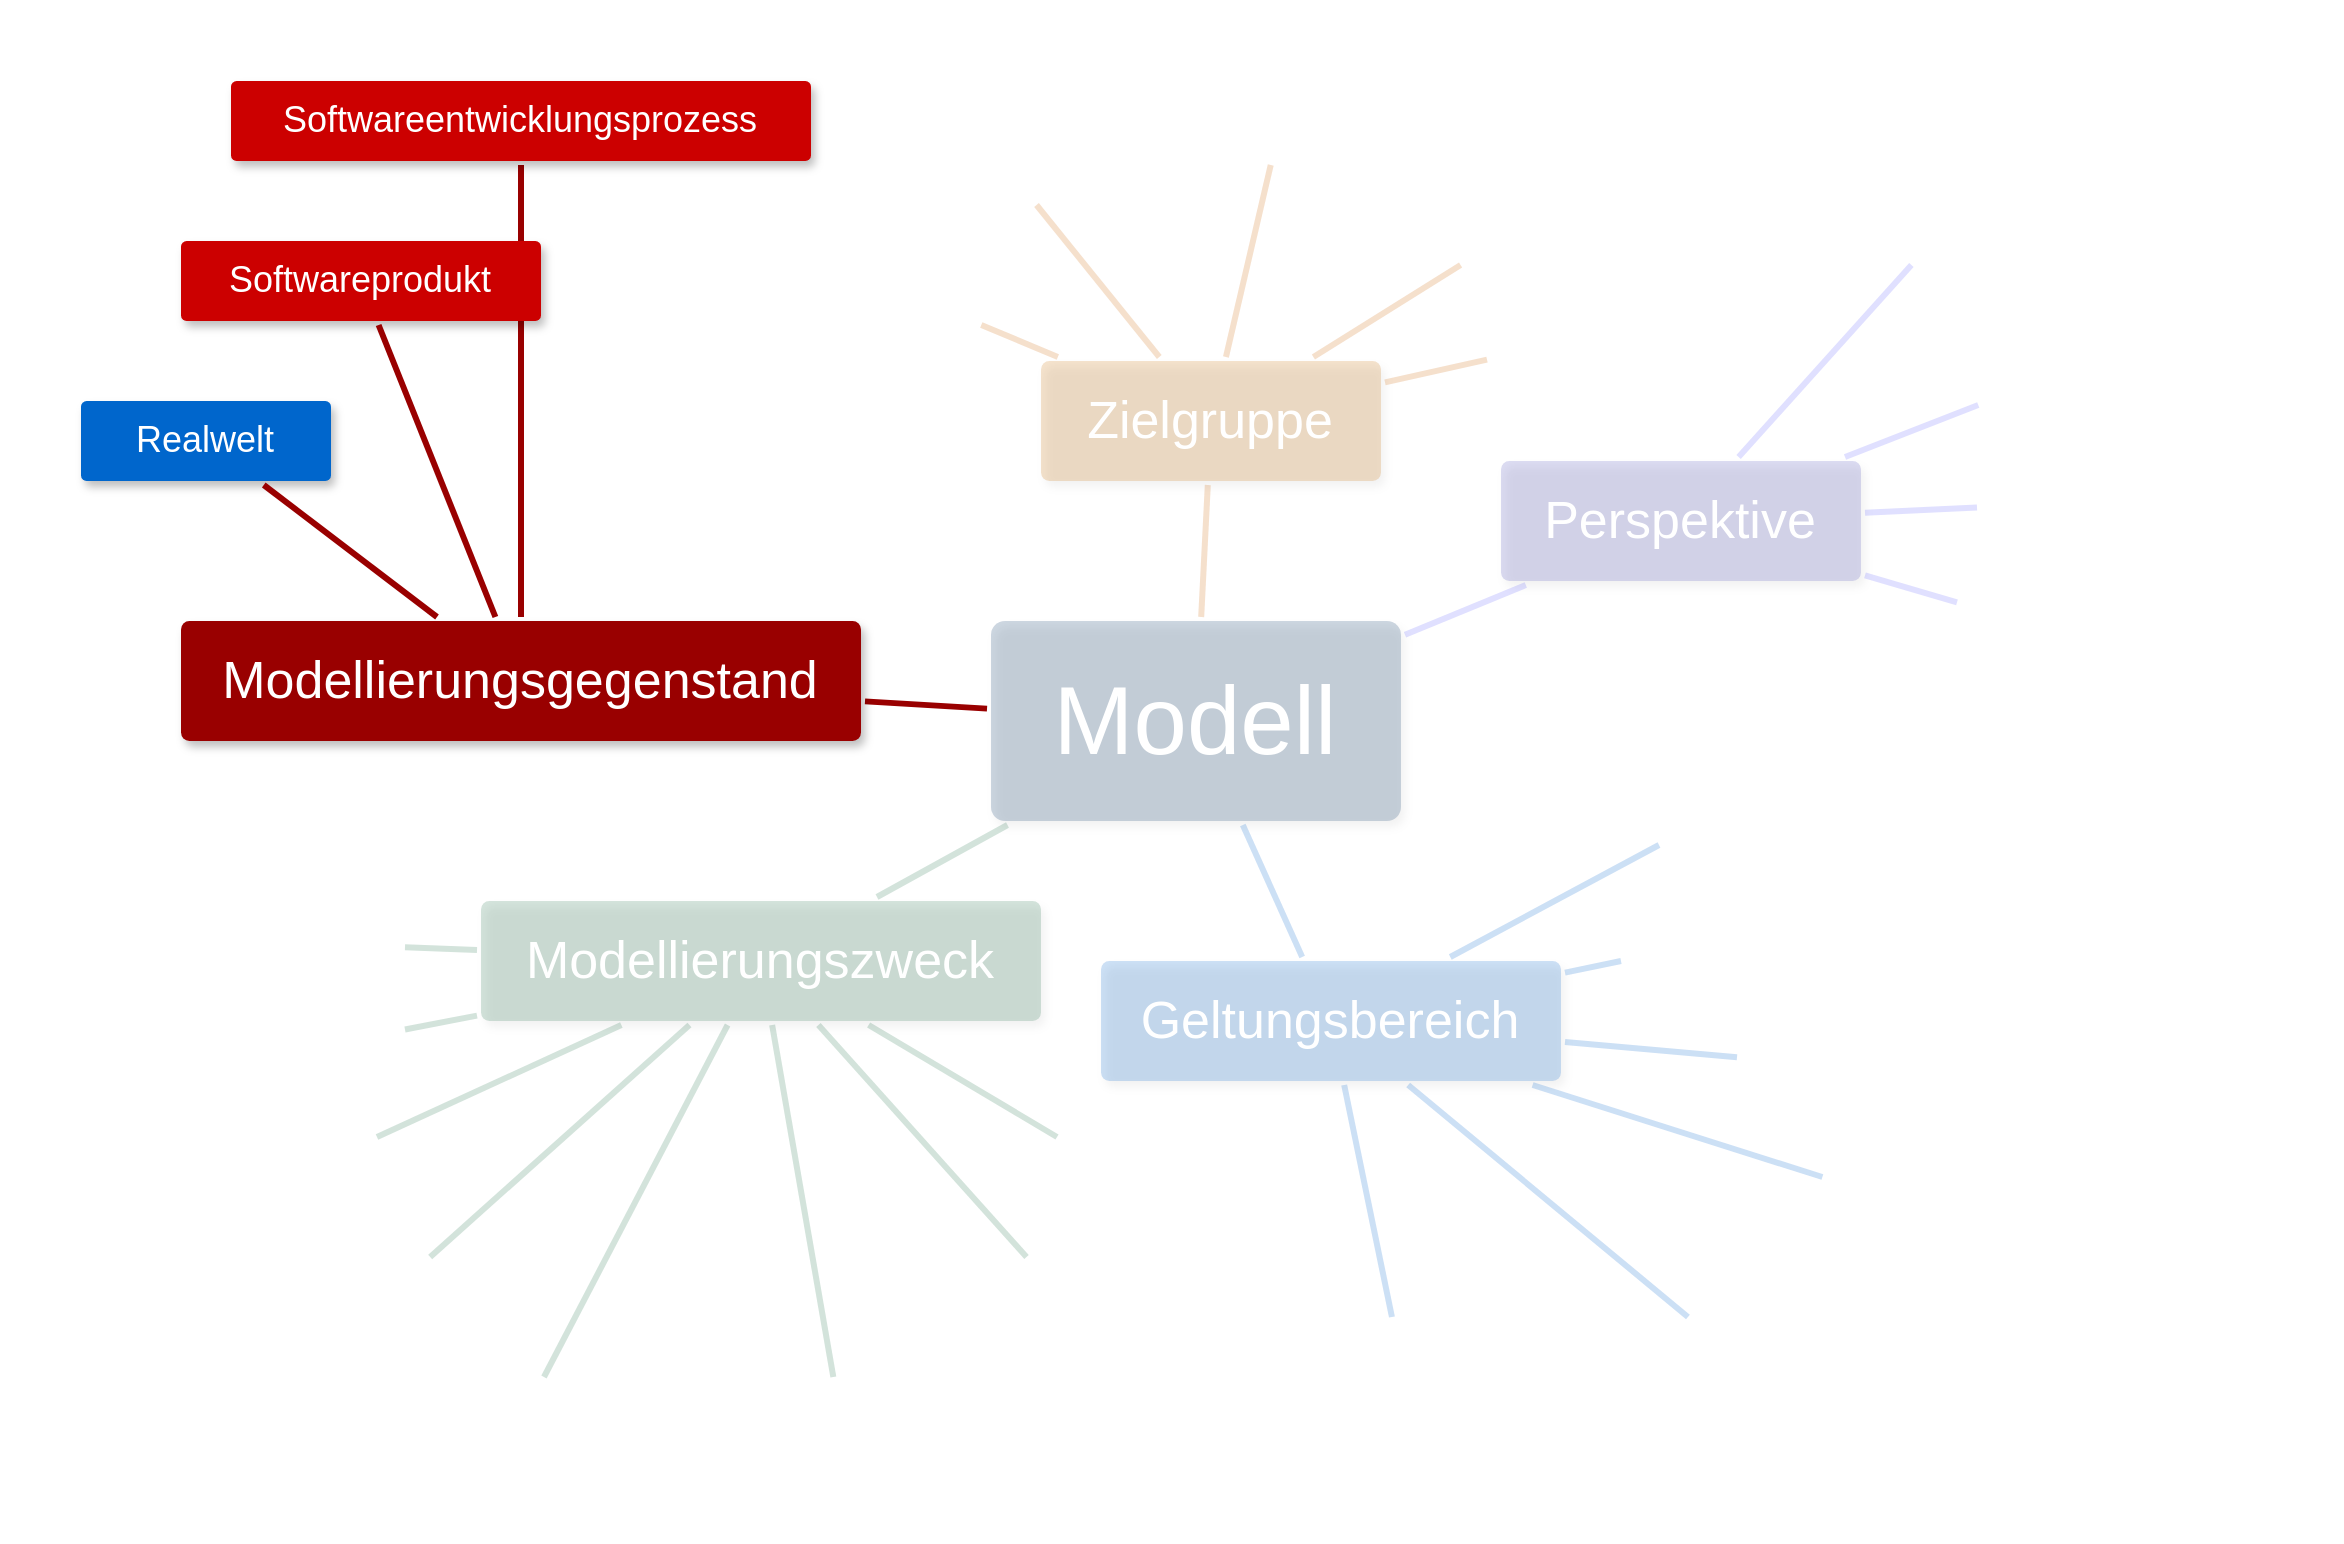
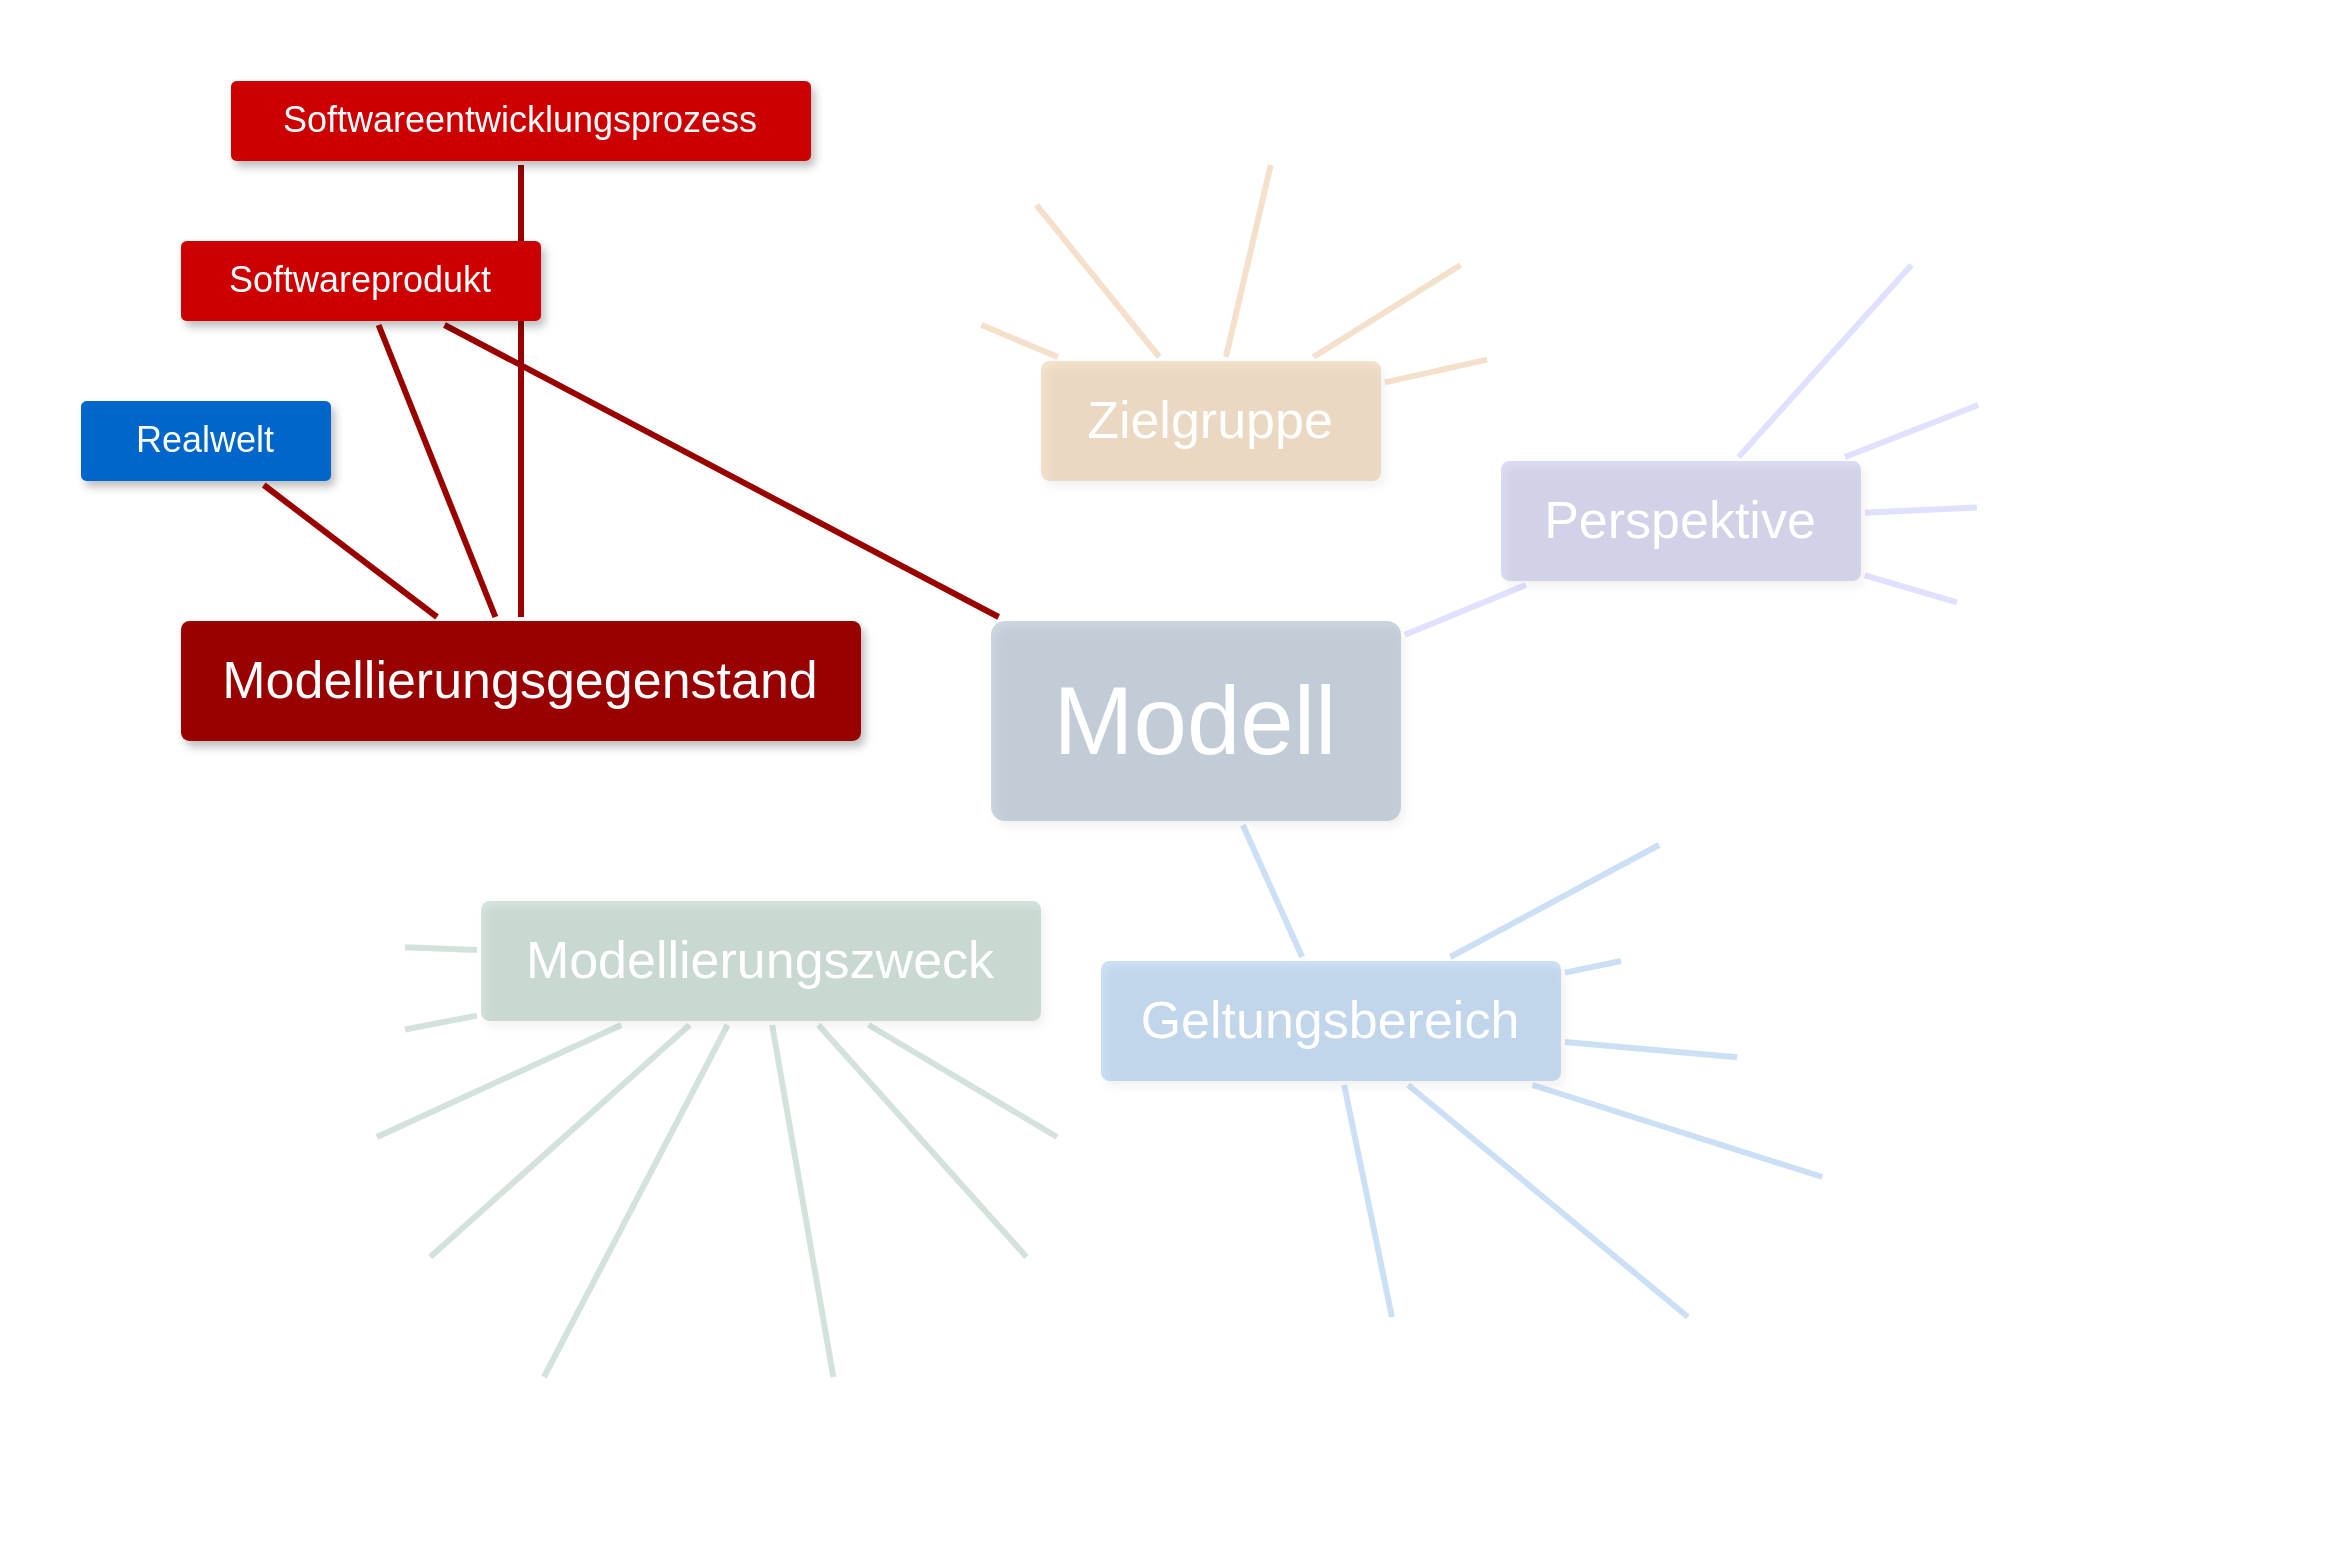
(1205, 551) -> none
(926, 705) -> (761, 492)
(943, 861) -> none
